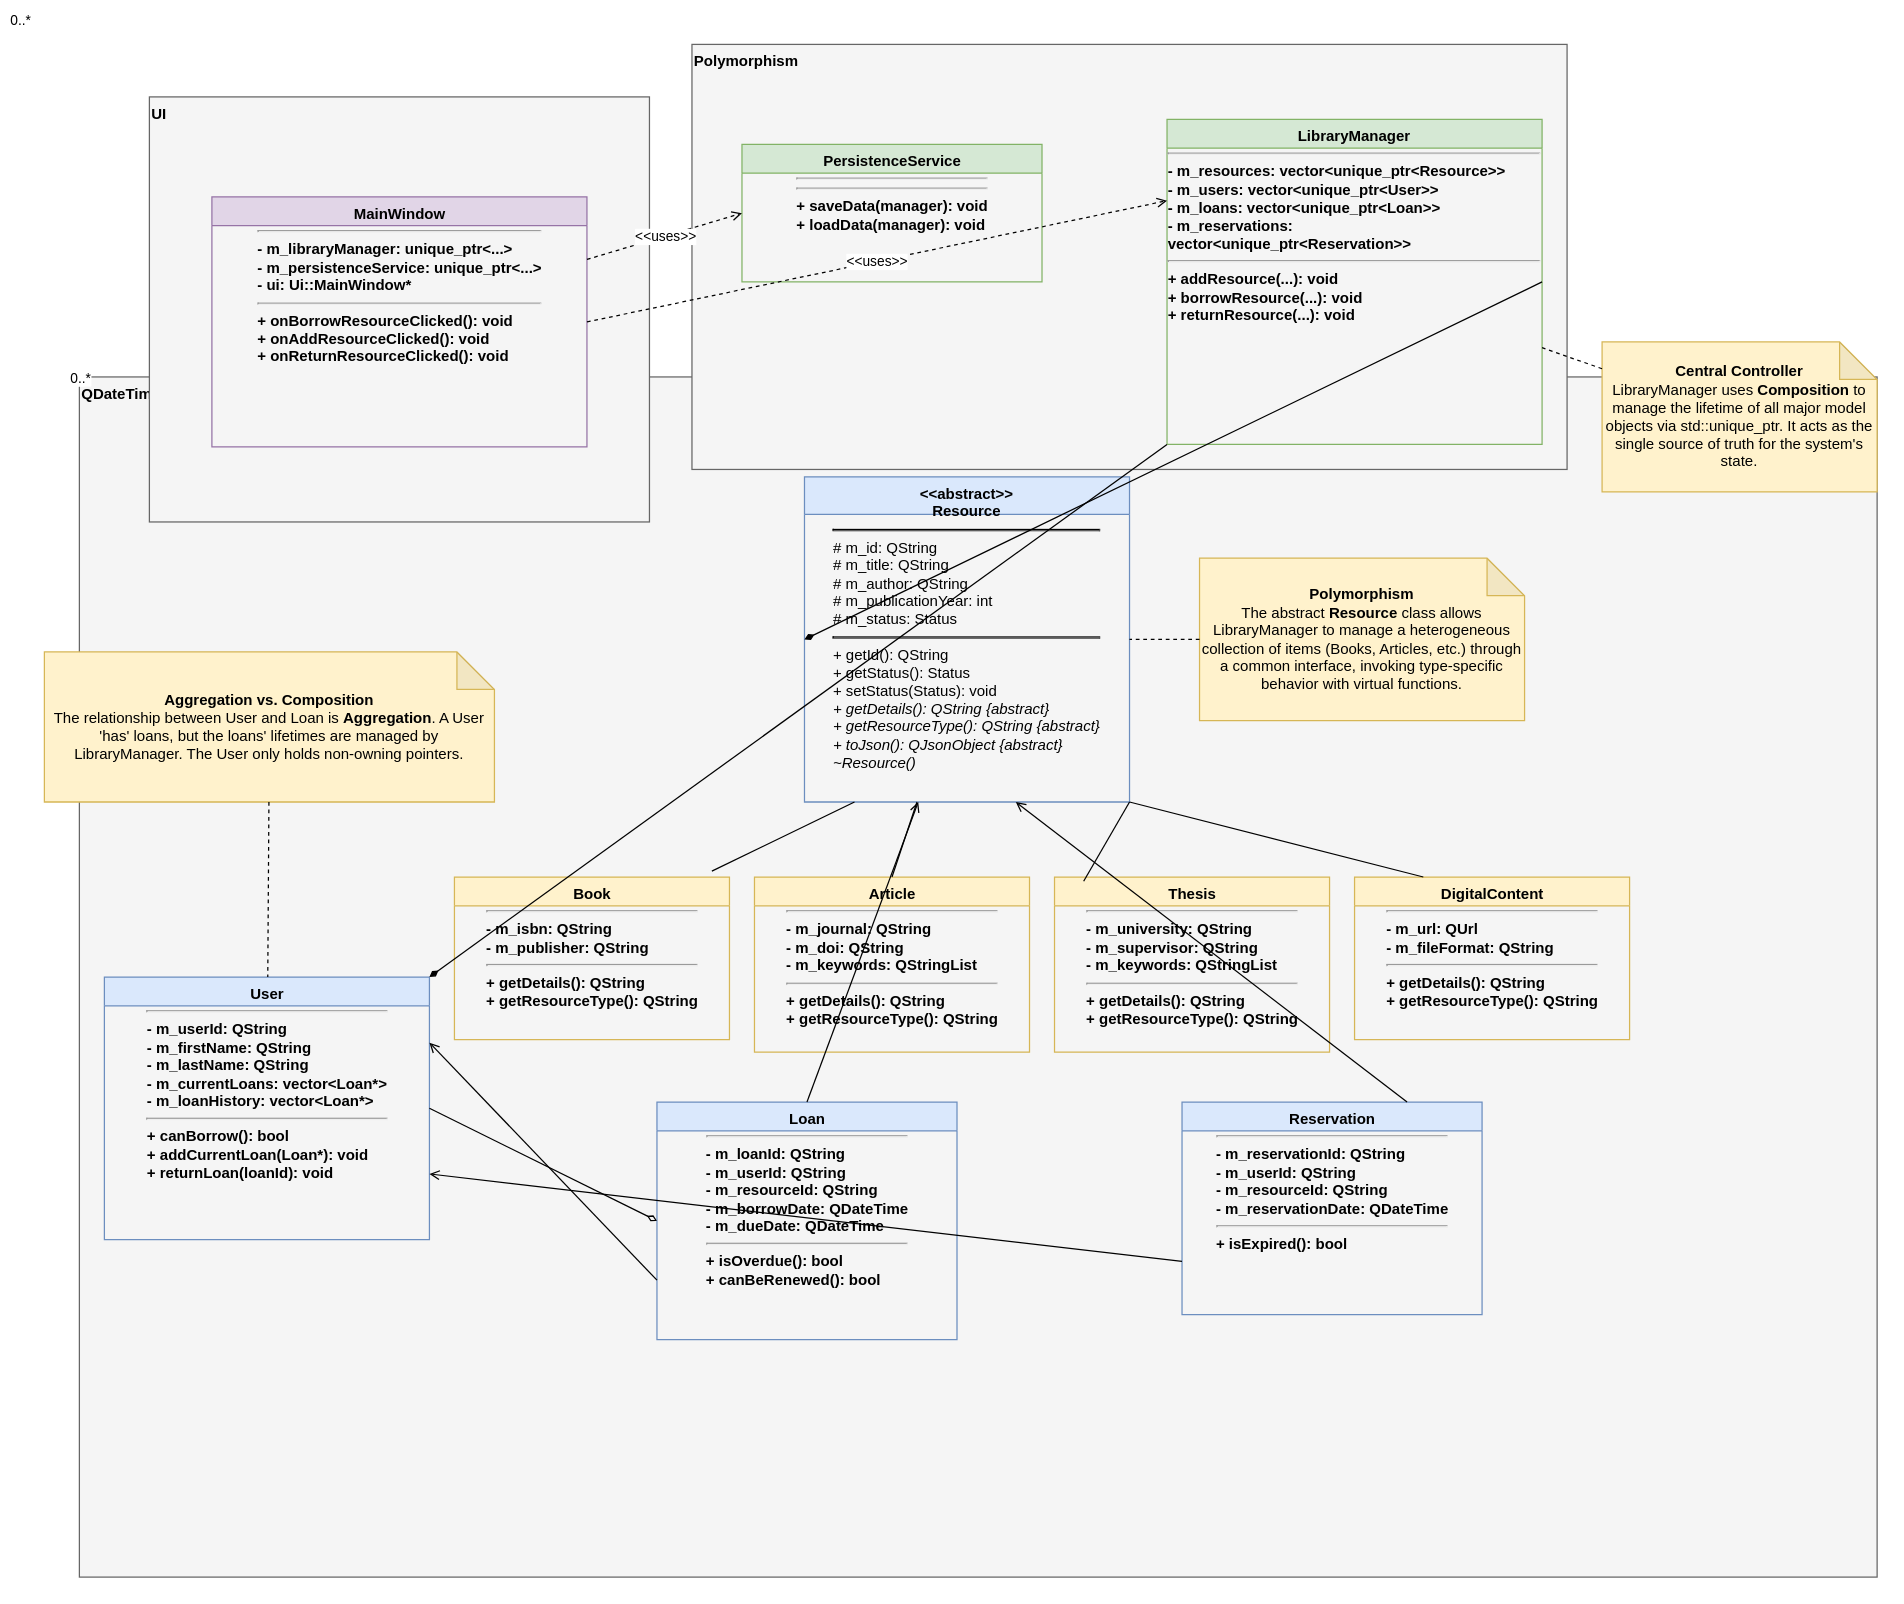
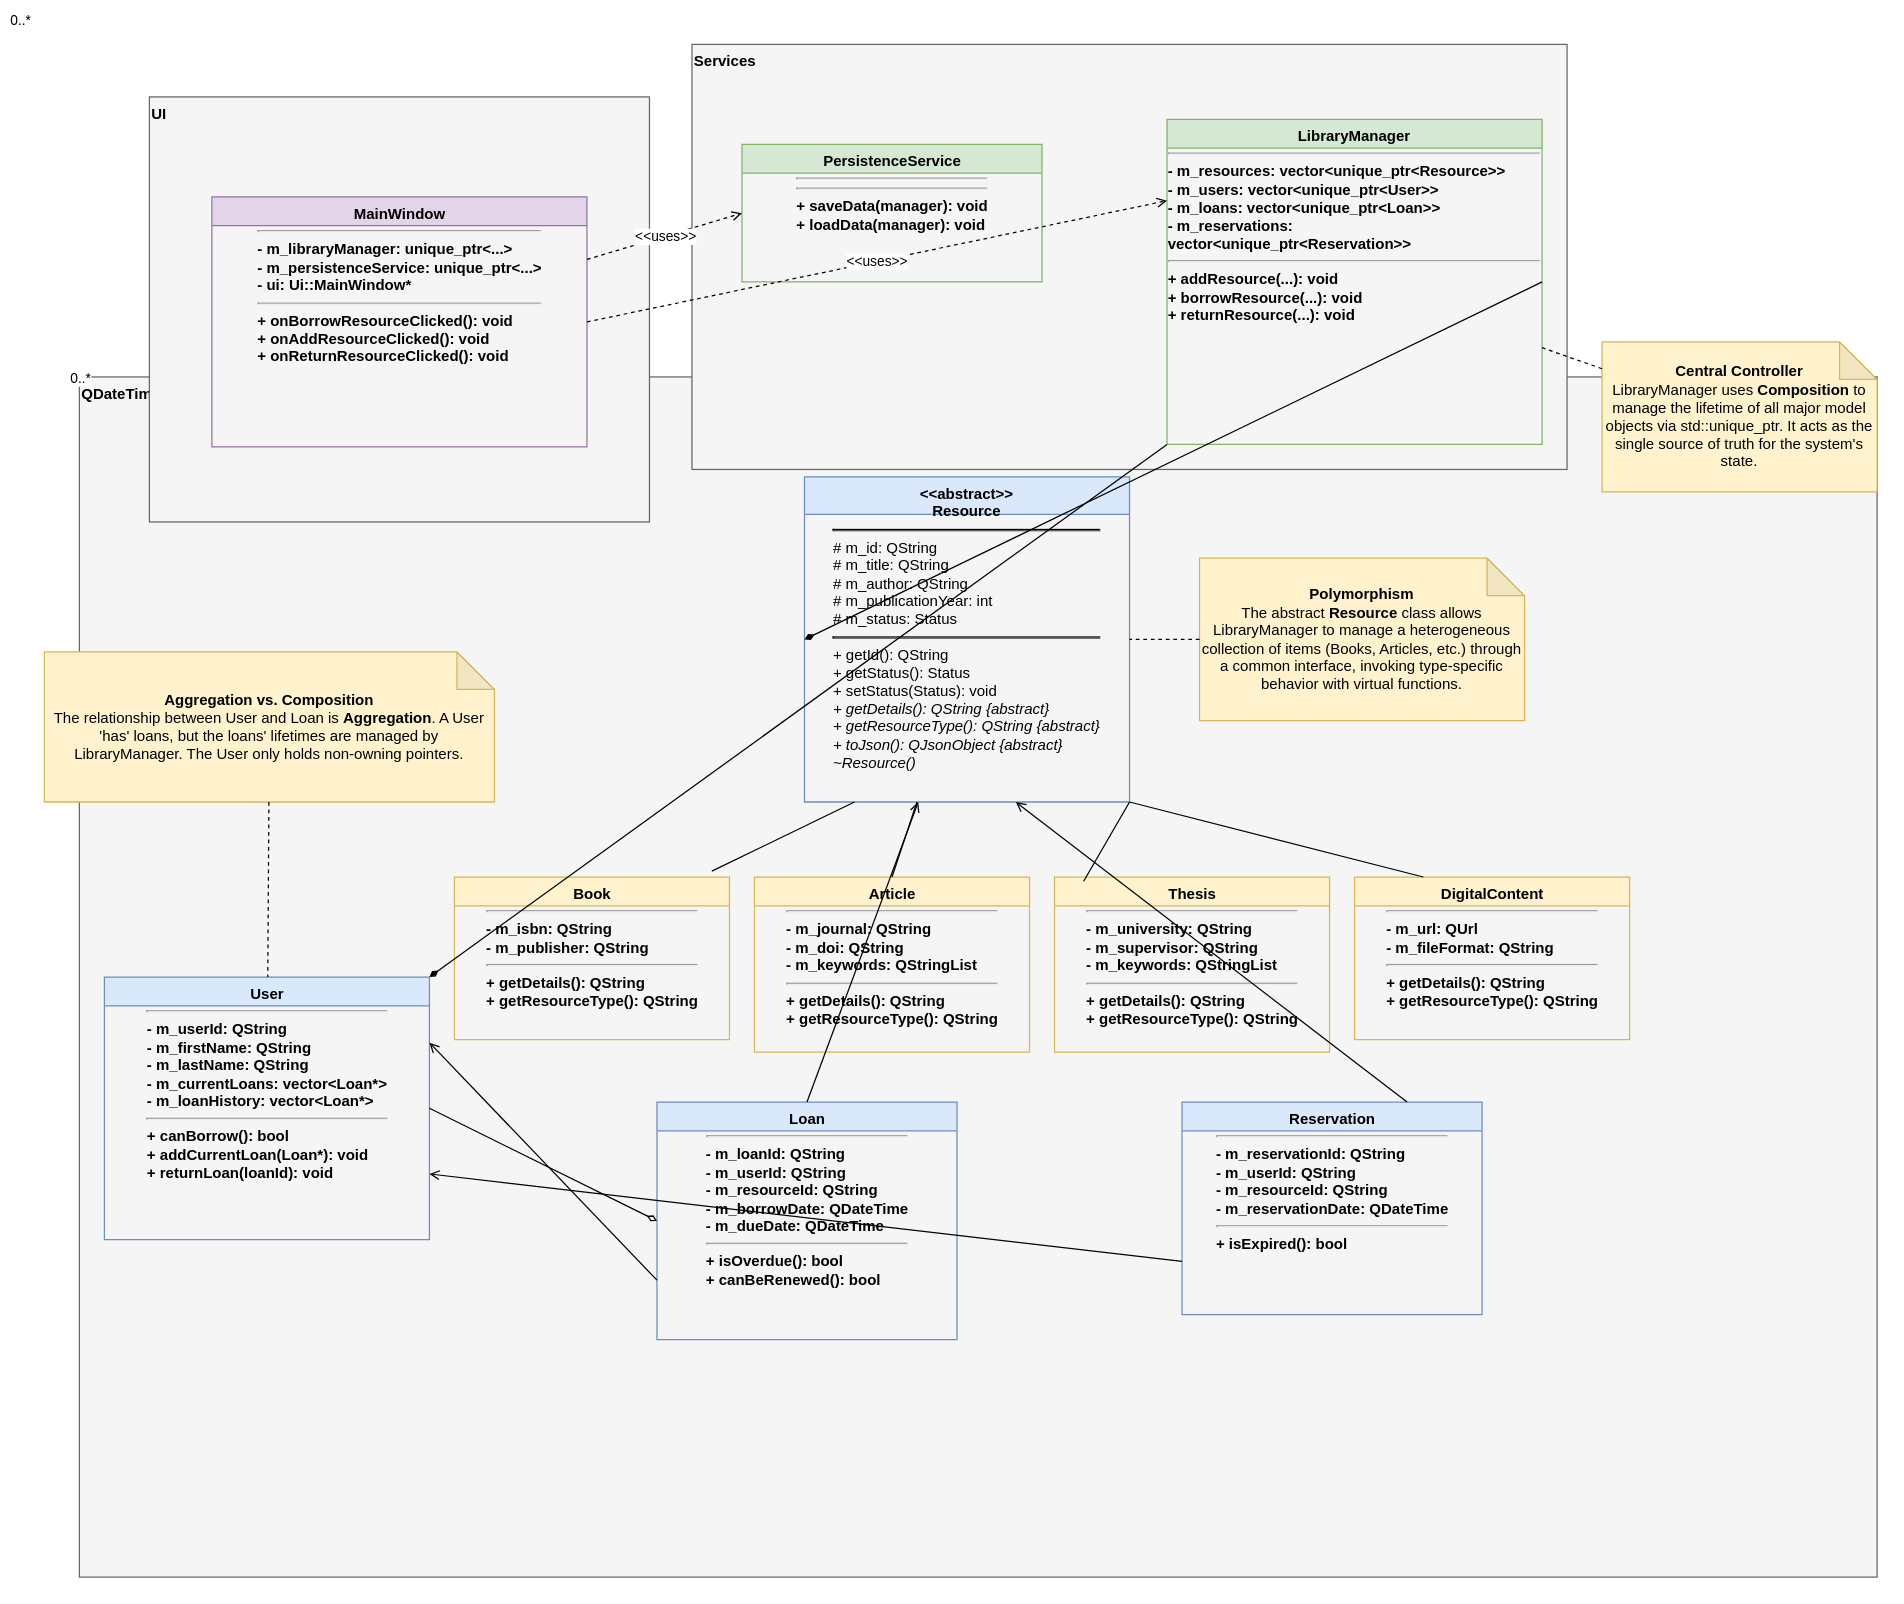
(741, 62) -> (726, 62)
